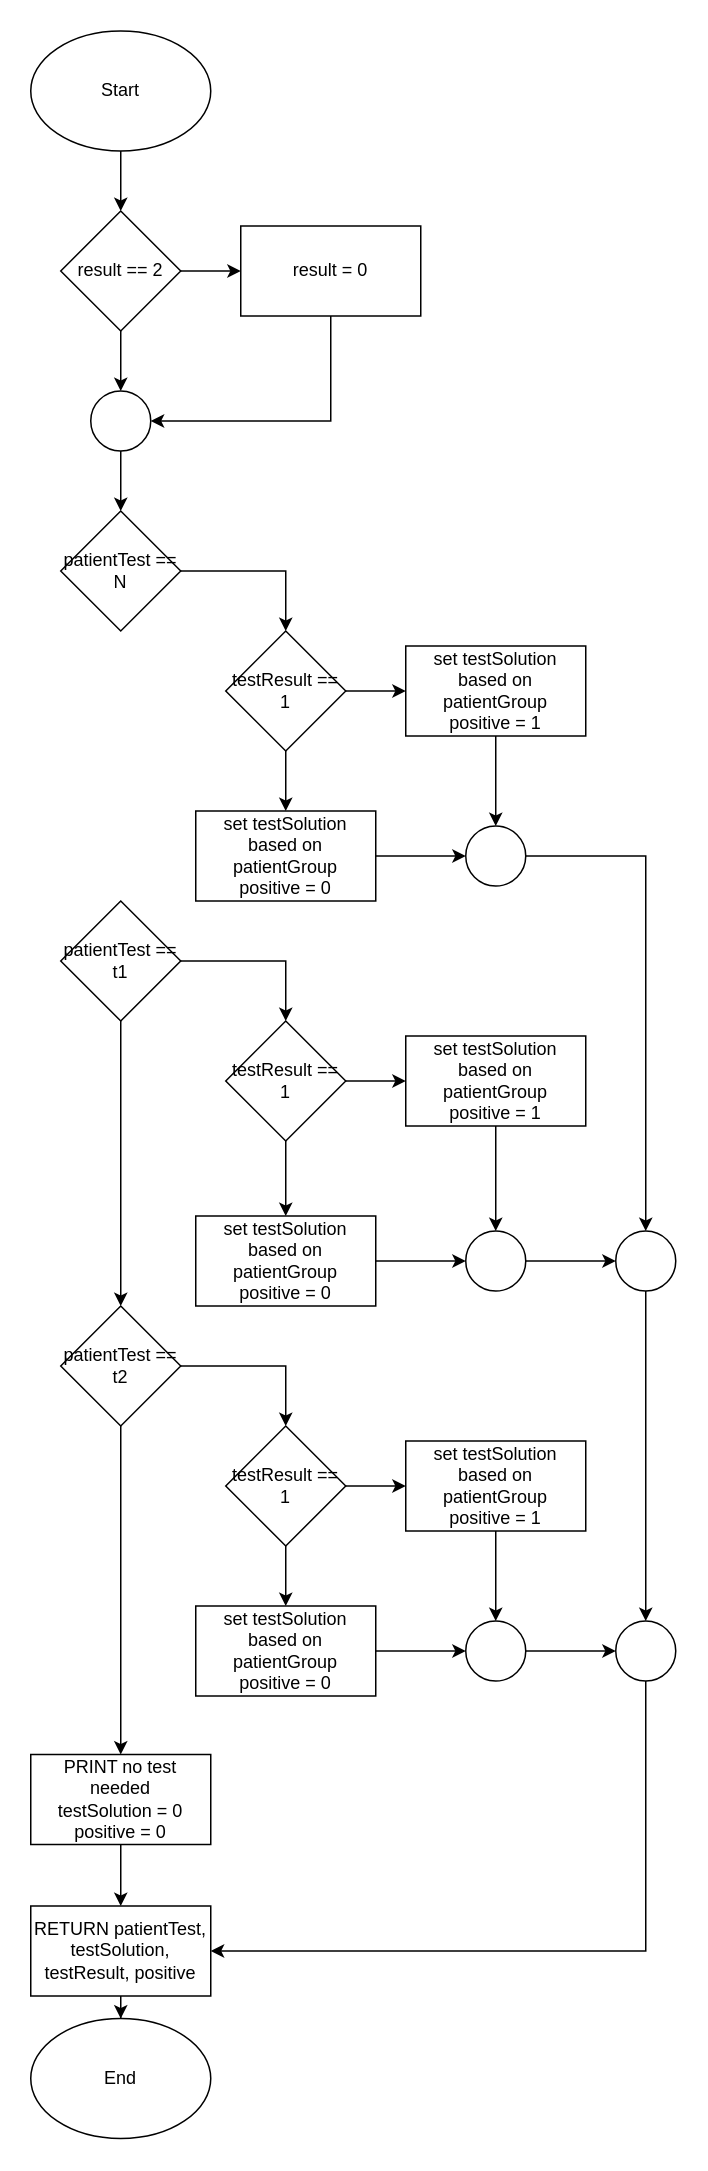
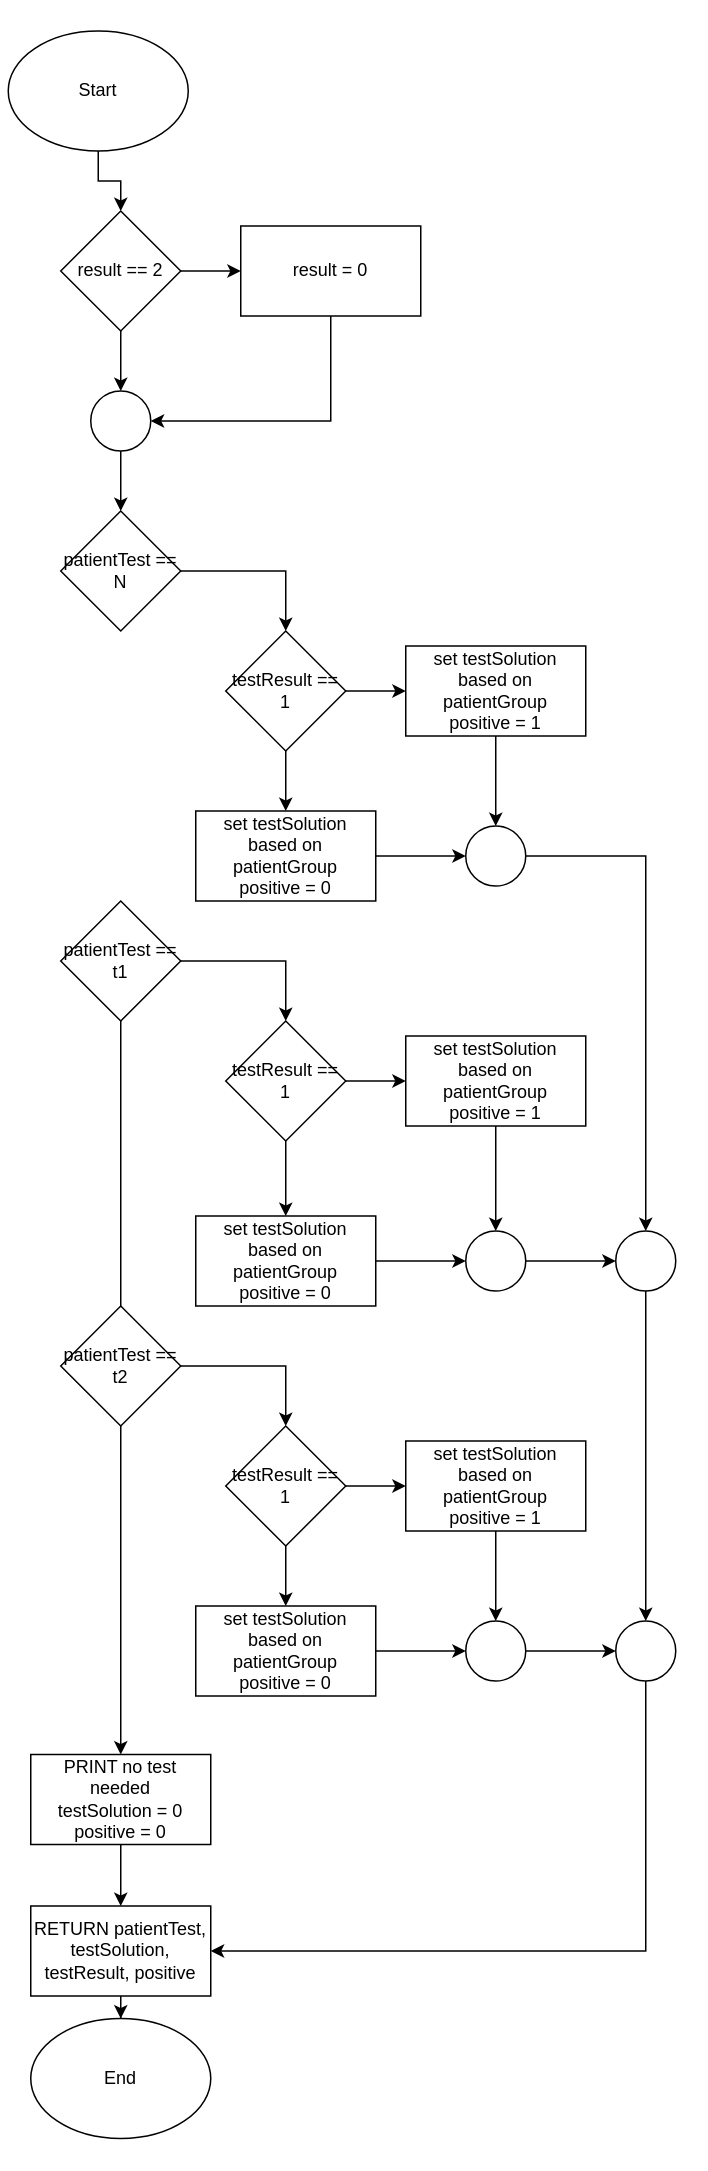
(121, 91) -> (98, 91)
(121, 1294) -> (121, 1298)
